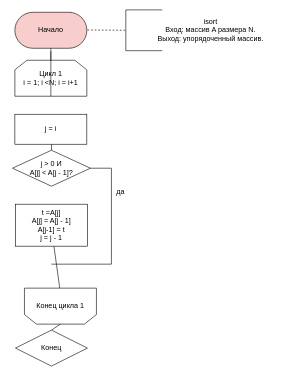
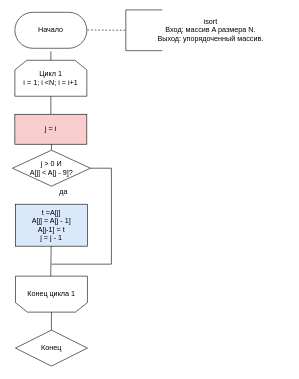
(51, 30) -> (51, 30)
(51, 79) -> (51, 105)
(51, 129) -> (51, 129)
(51, 168) -> (51, 168)
(120, 192) -> (63, 192)
(51, 225) -> (51, 225)
(60, 306) -> (51, 294)
